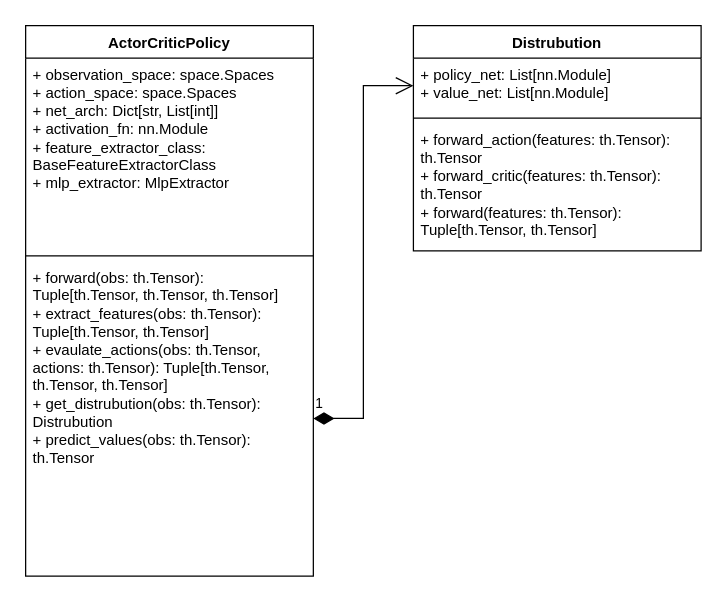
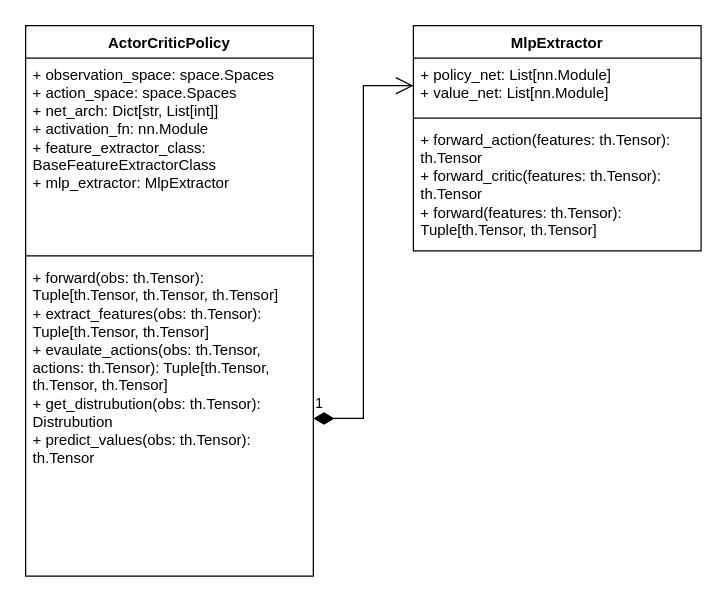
(557, 43) -> (557, 43)
